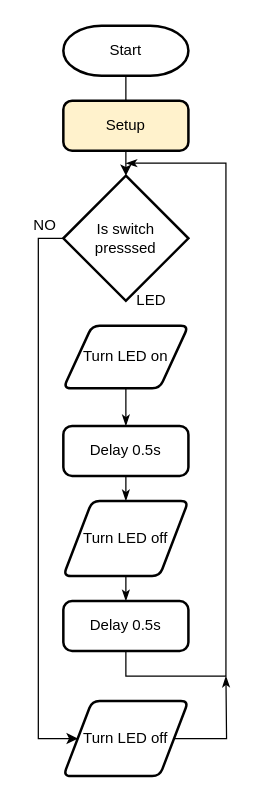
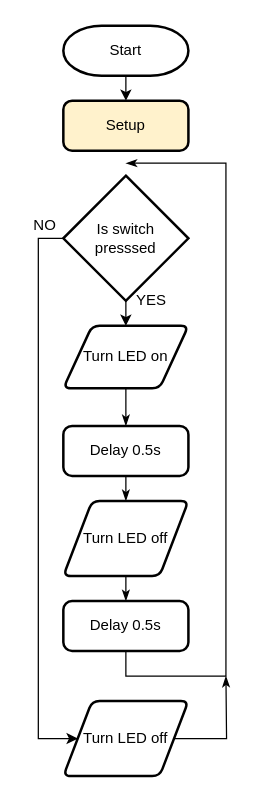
(126, 94) -> (126, 91)
(126, 159) -> none
(151, 301) -> (151, 301)
none -> (126, 309)
